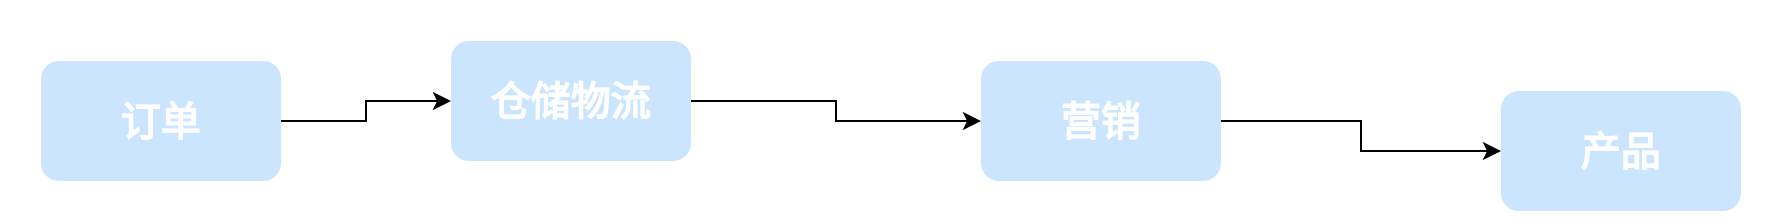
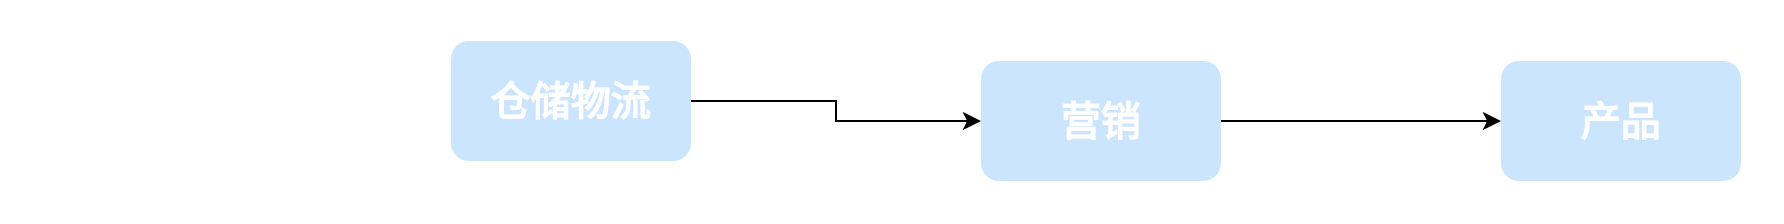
(366, 118) -> none
(161, 121) -> none
(1621, 151) -> (1621, 121)
